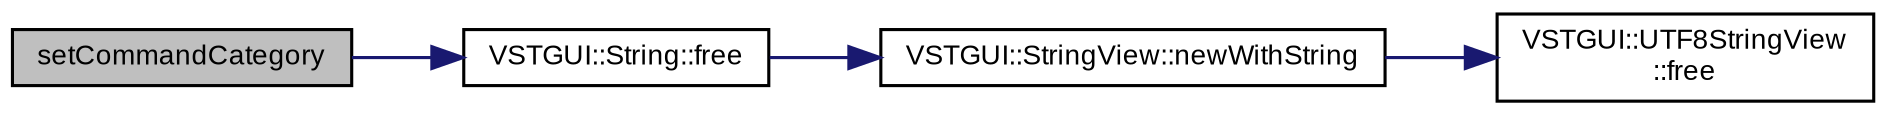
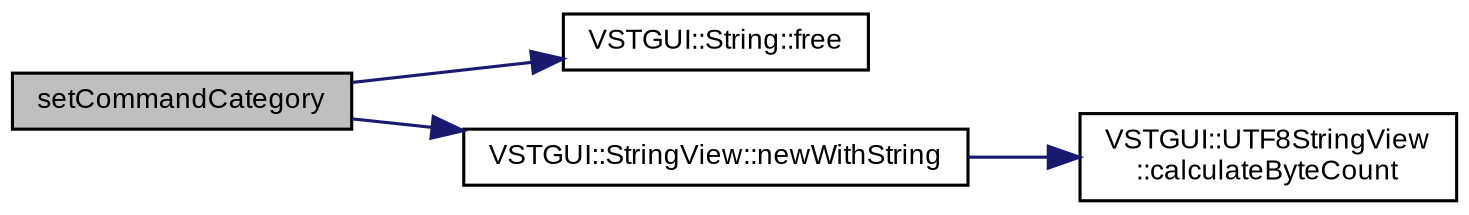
(809, 58) -> (392, 123)
(1685, 58) -> (1268, 157)
